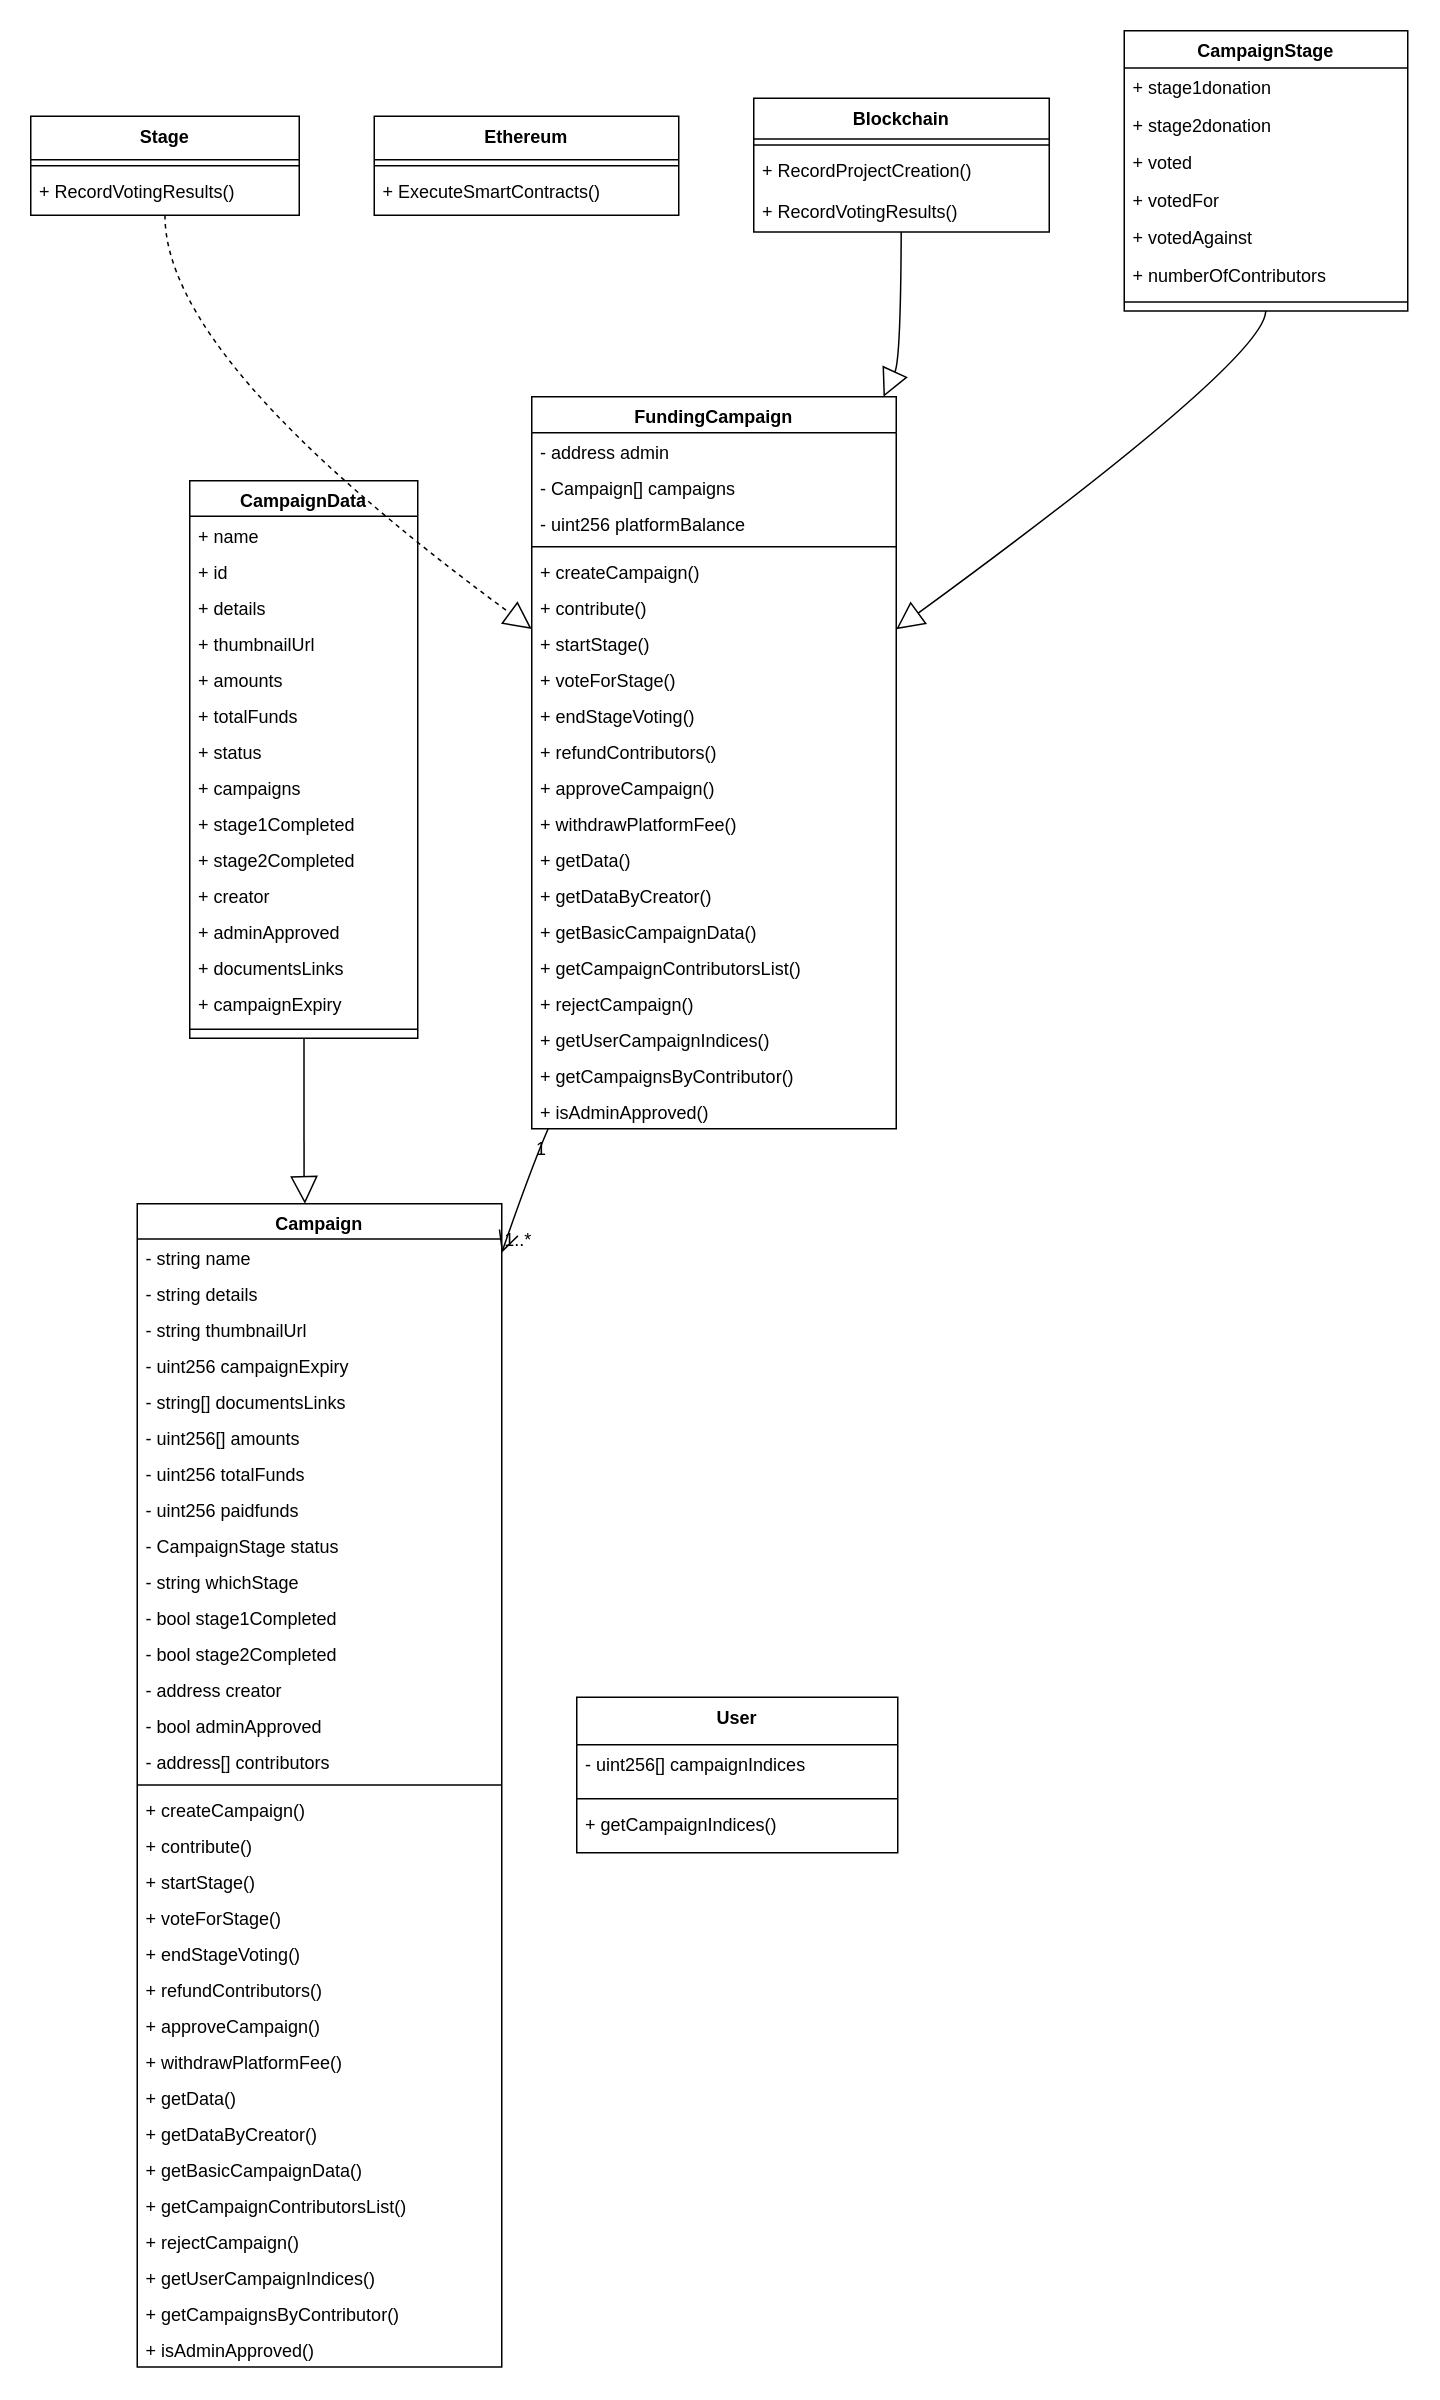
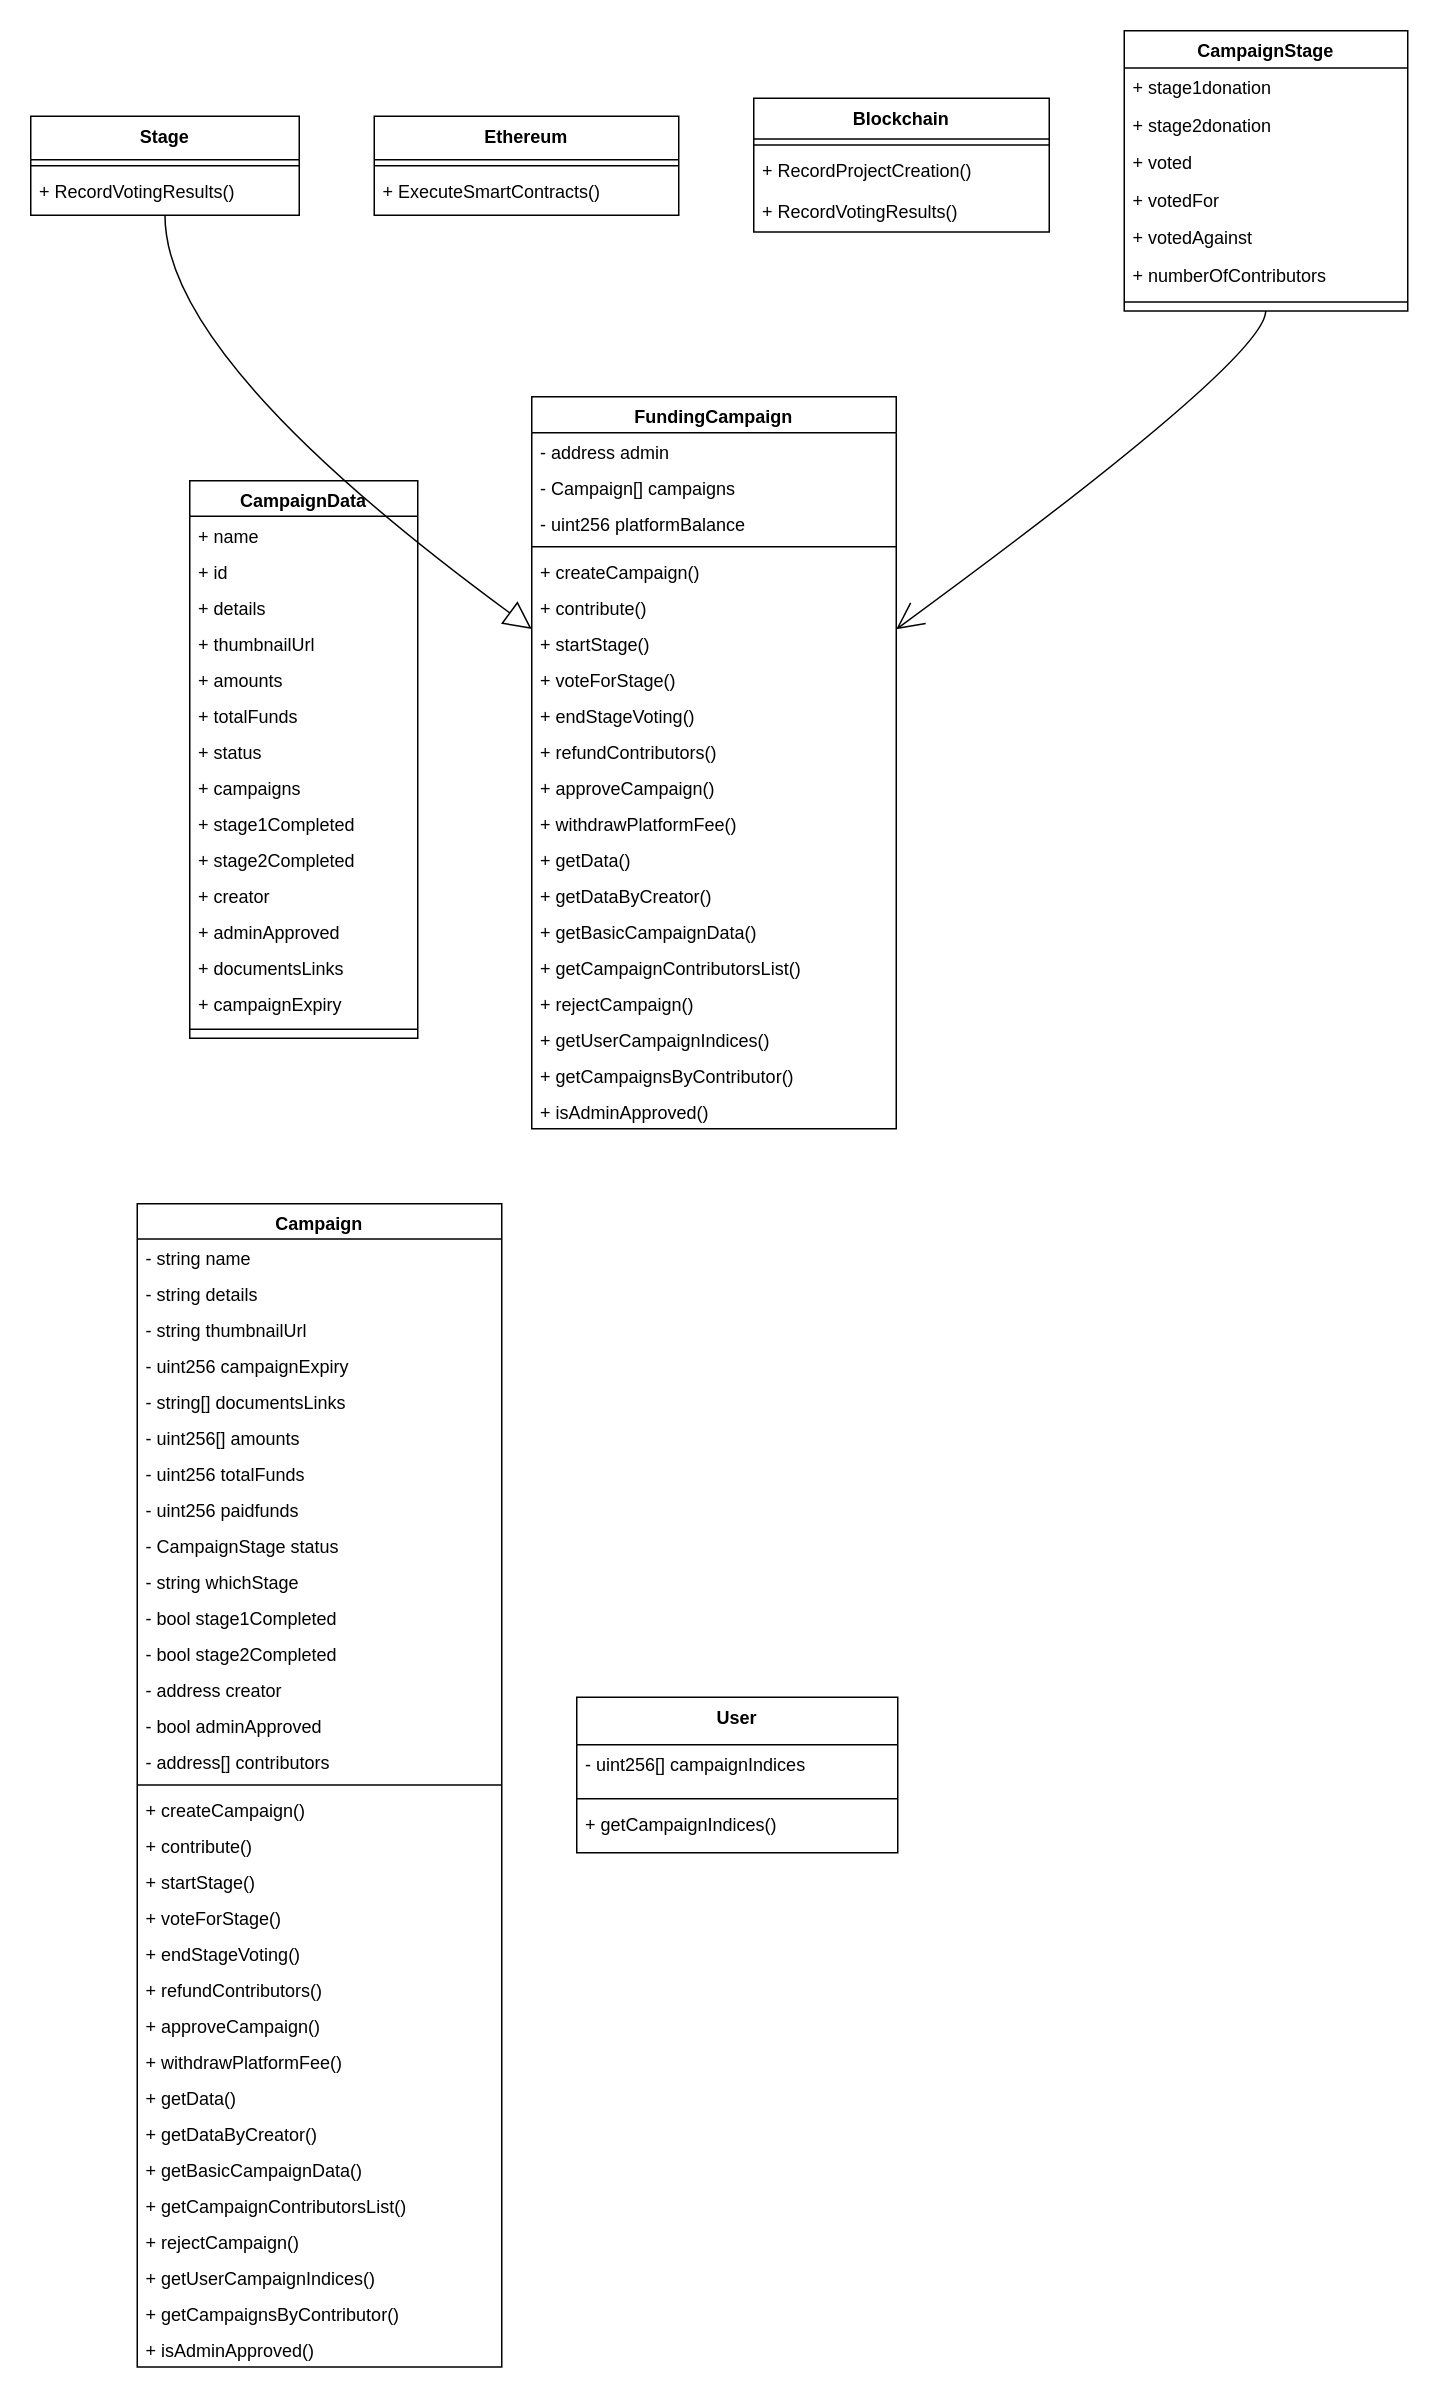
(900, 302) -> none
(304, 442) -> (304, 442)
(919, 613) -> (909, 620)
(304, 1108) -> none
(524, 1190) -> none
